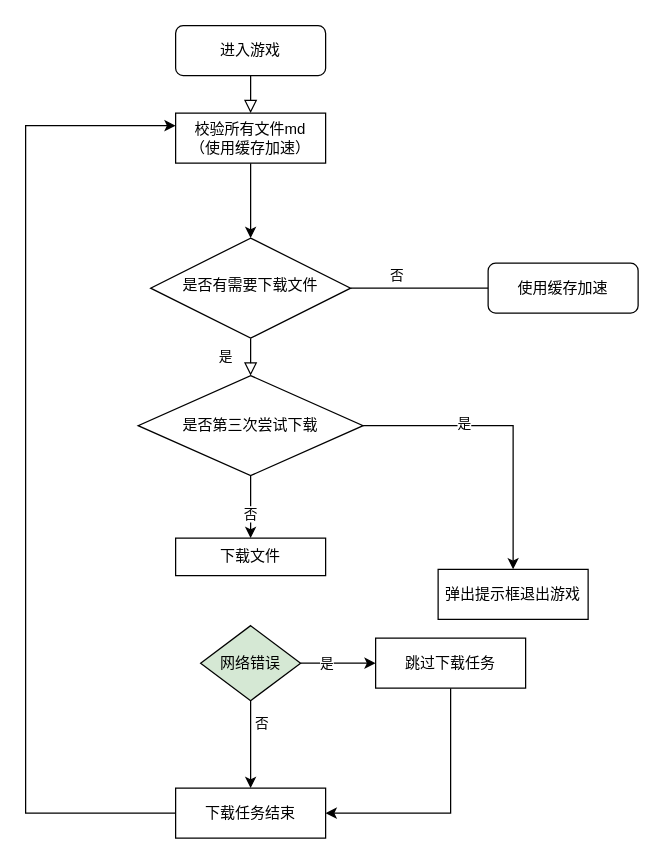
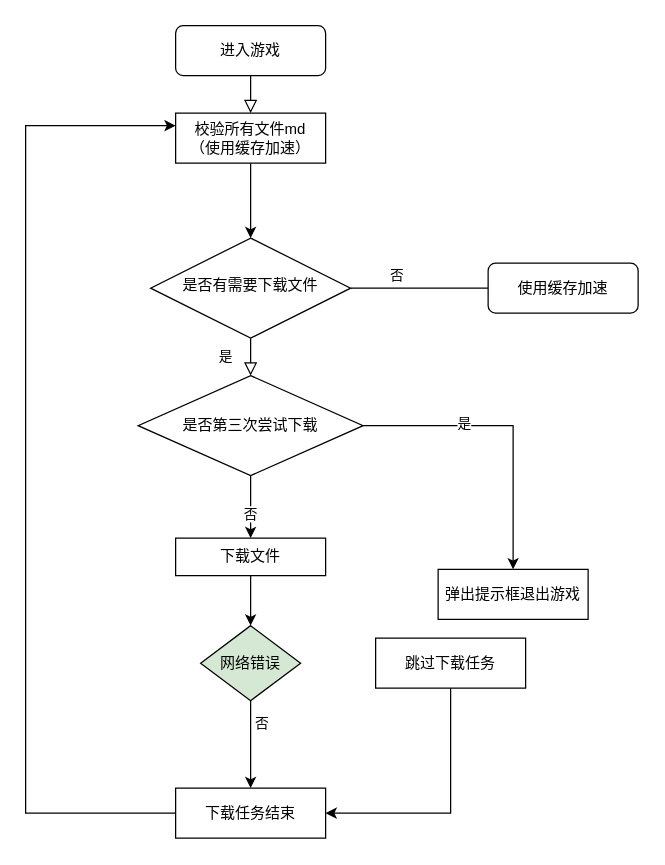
none -> (251, 597)
(334, 663) -> none
